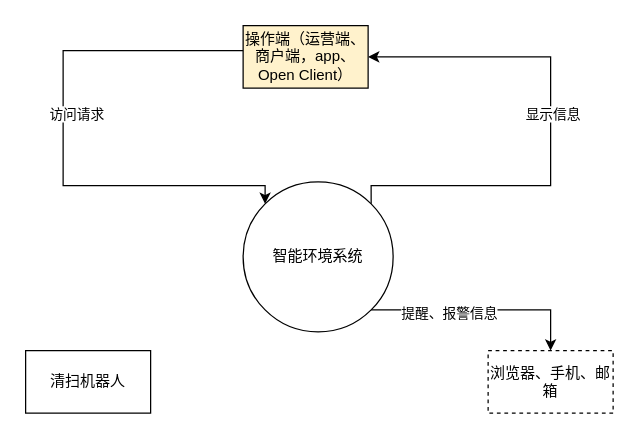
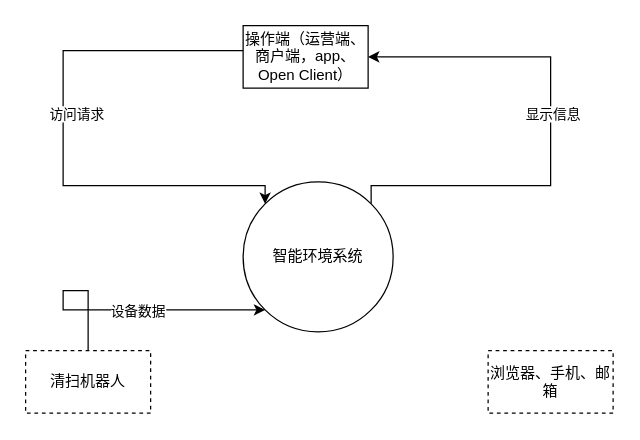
(306, 57) -> (306, 57)
none -> (108, 310)
(512, 310) -> none
(88, 382) -> (88, 382)
